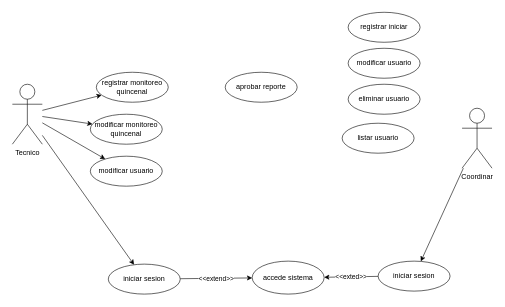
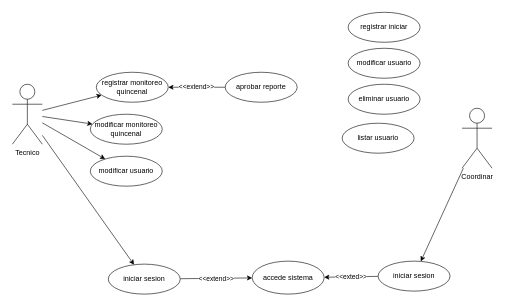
none -> (194, 87)
